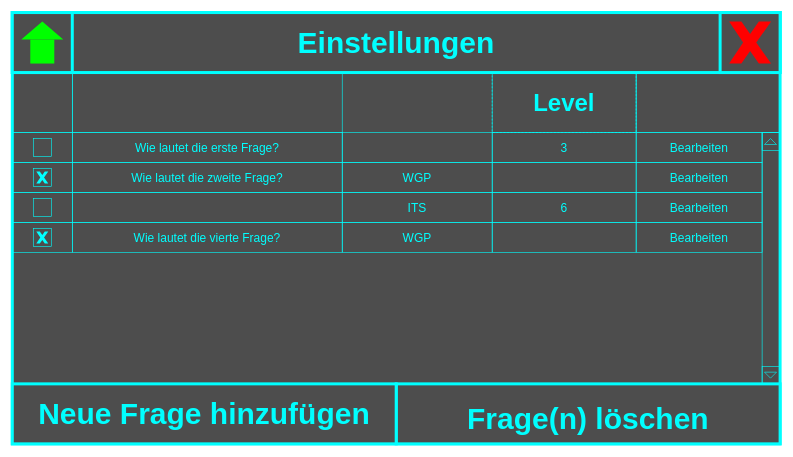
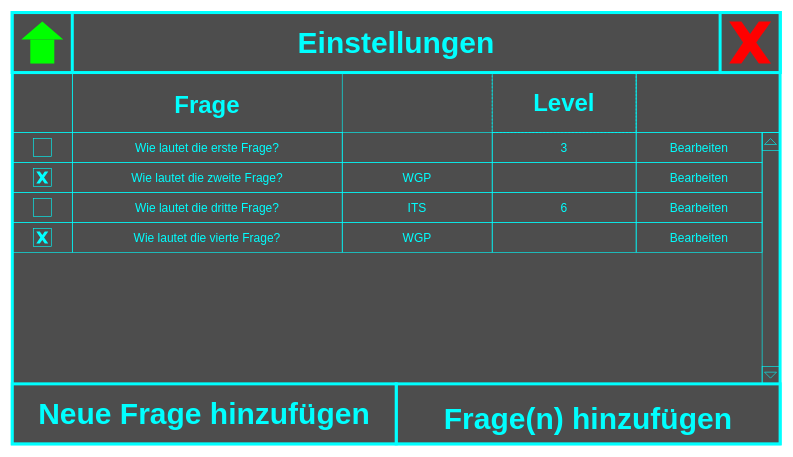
none -> (207, 102)
none -> (207, 207)
(588, 414) -> (588, 414)
